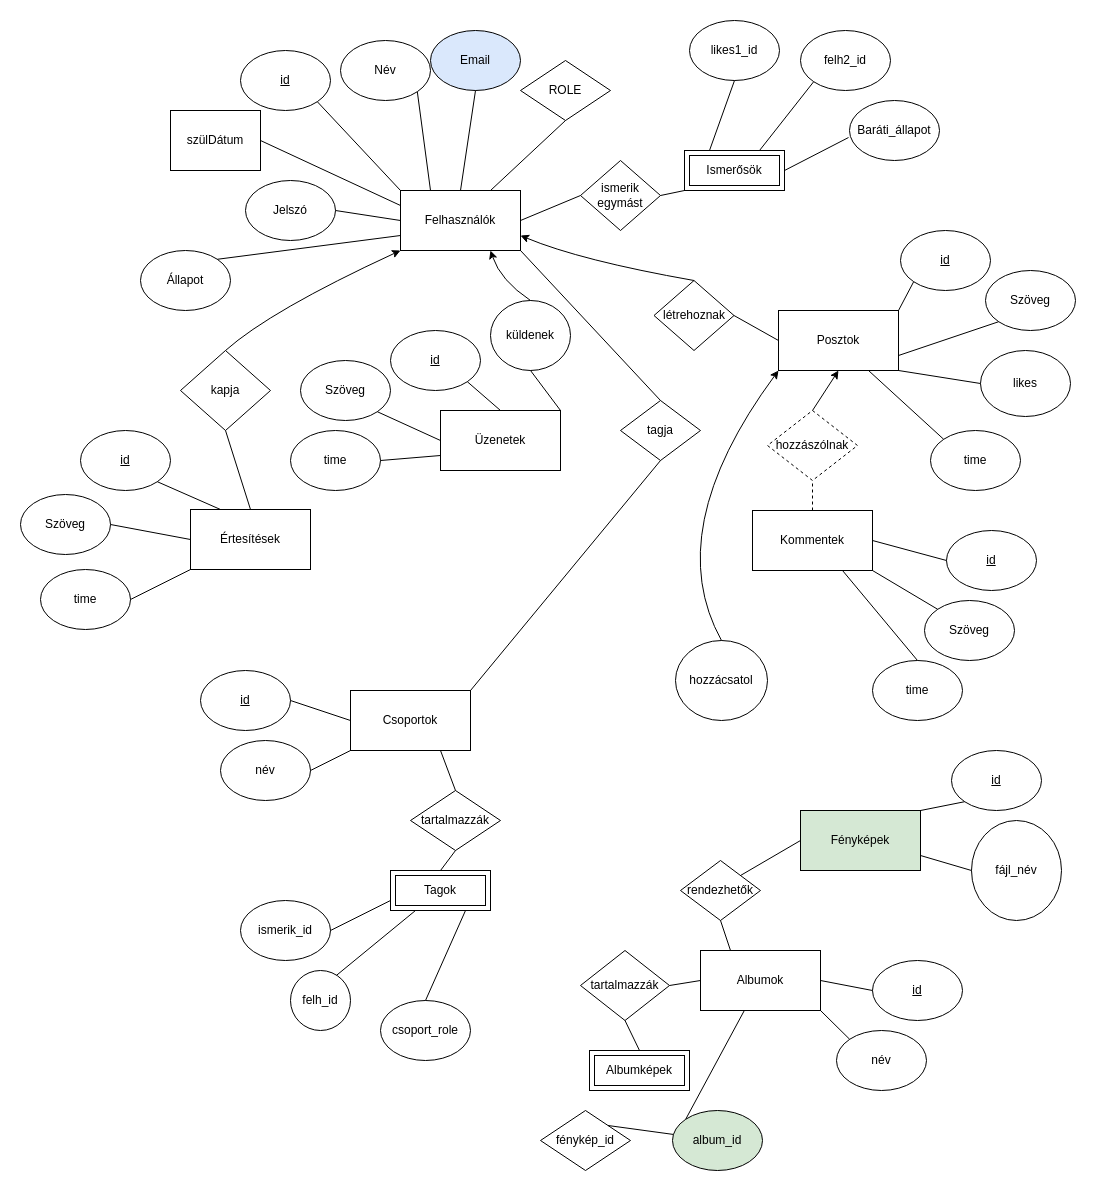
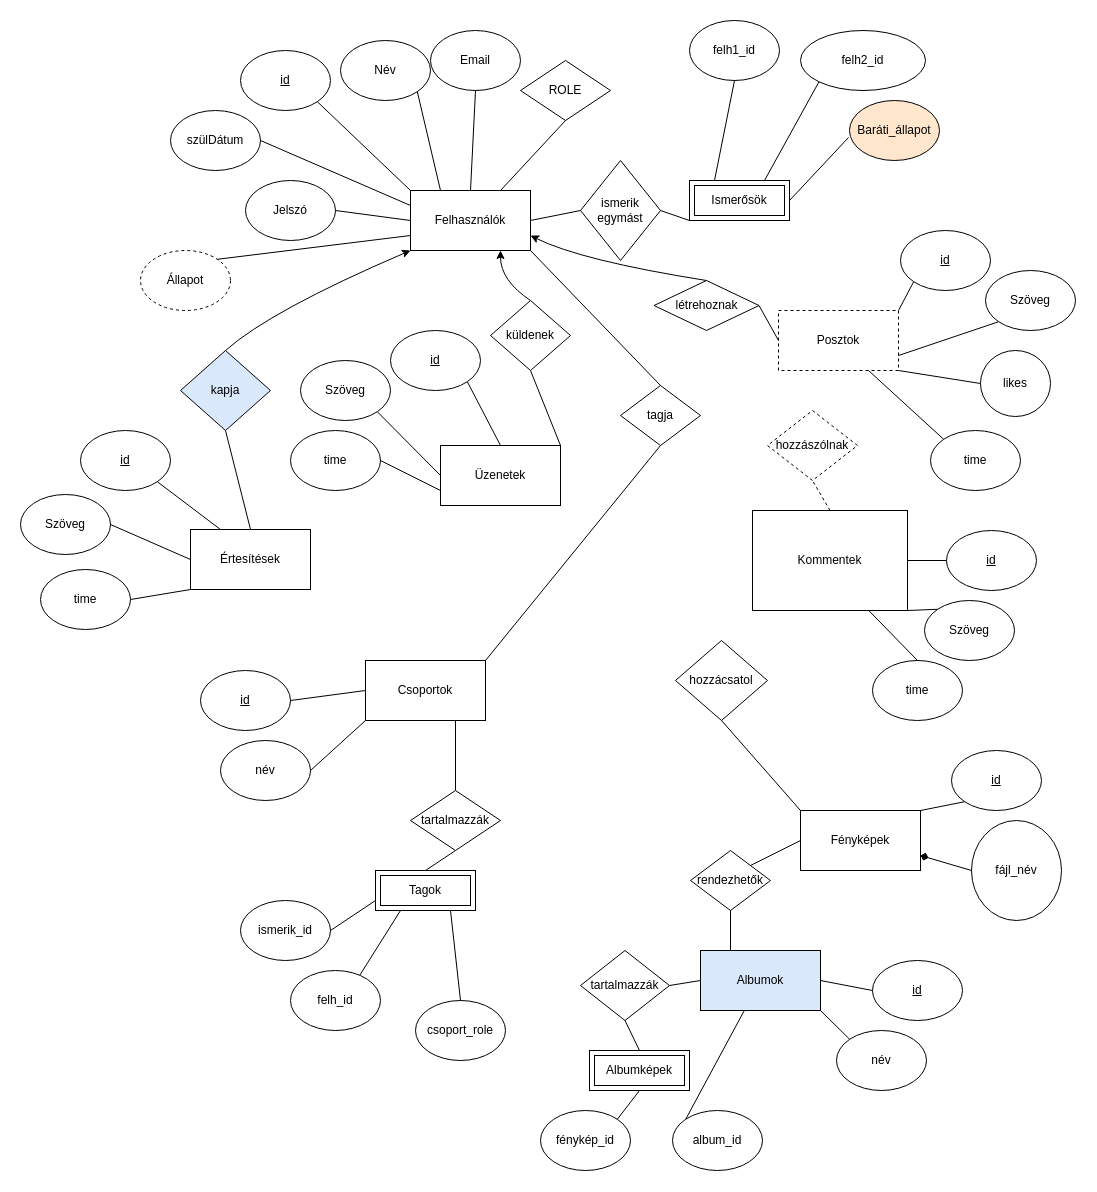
(735, 51) -> (735, 51)
(476, 61) -> (476, 61)
(846, 61) -> (863, 61)
(895, 131) -> (895, 131)
(216, 141) -> (216, 141)
(735, 171) -> (740, 201)
(621, 196) -> (621, 211)
(461, 221) -> (471, 221)
(186, 281) -> (186, 281)
(694, 316) -> (707, 306)
(531, 336) -> (531, 336)
(839, 341) -> (839, 341)
(1026, 384) -> (1016, 384)
(226, 391) -> (226, 391)
(823, 394) -> none
(661, 431) -> (661, 416)
(501, 441) -> (501, 476)
(709, 502) -> none
(251, 540) -> (251, 560)
(813, 541) -> (830, 561)
(722, 681) -> (722, 681)
(411, 721) -> (426, 691)
none -> (761, 765)
(861, 841) -> (861, 841)
(925, 857) -> (929, 858)
(441, 891) -> (426, 891)
(721, 891) -> (731, 881)
(761, 981) -> (761, 981)
(321, 1001) -> (336, 1001)
(426, 1031) -> (461, 1031)
(641, 1130) -> (628, 1105)
(586, 1141) -> (586, 1141)
(718, 1141) -> (718, 1141)
